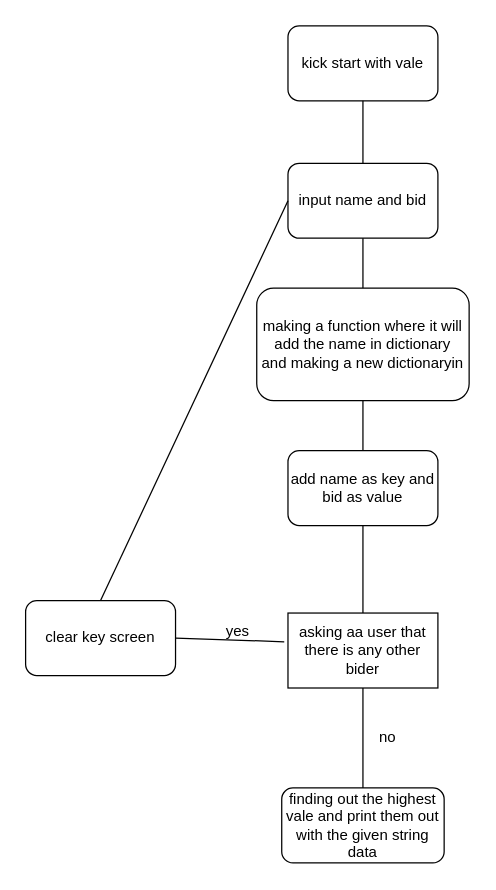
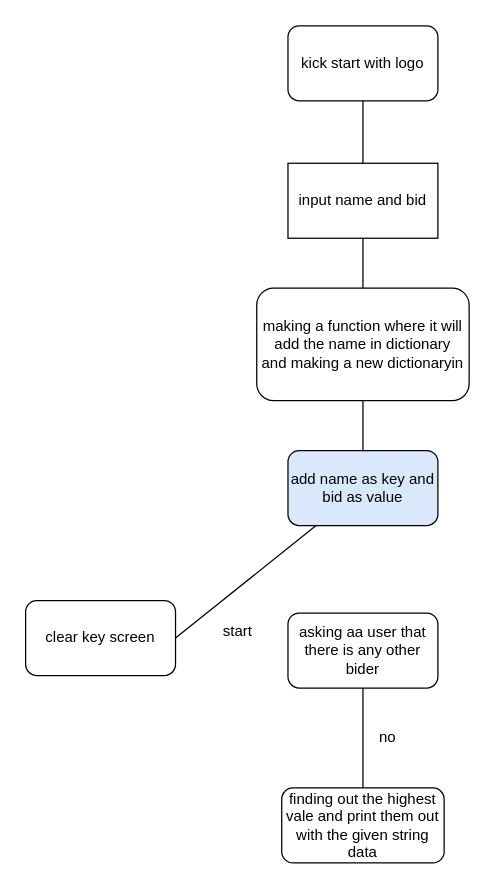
(363, 63) -> (363, 63)
(363, 201) -> (363, 201)
(194, 401) -> none
(363, 488) -> (363, 488)
(363, 569) -> none
(238, 632) -> (238, 632)
(230, 640) -> (246, 582)
(363, 651) -> (363, 651)
